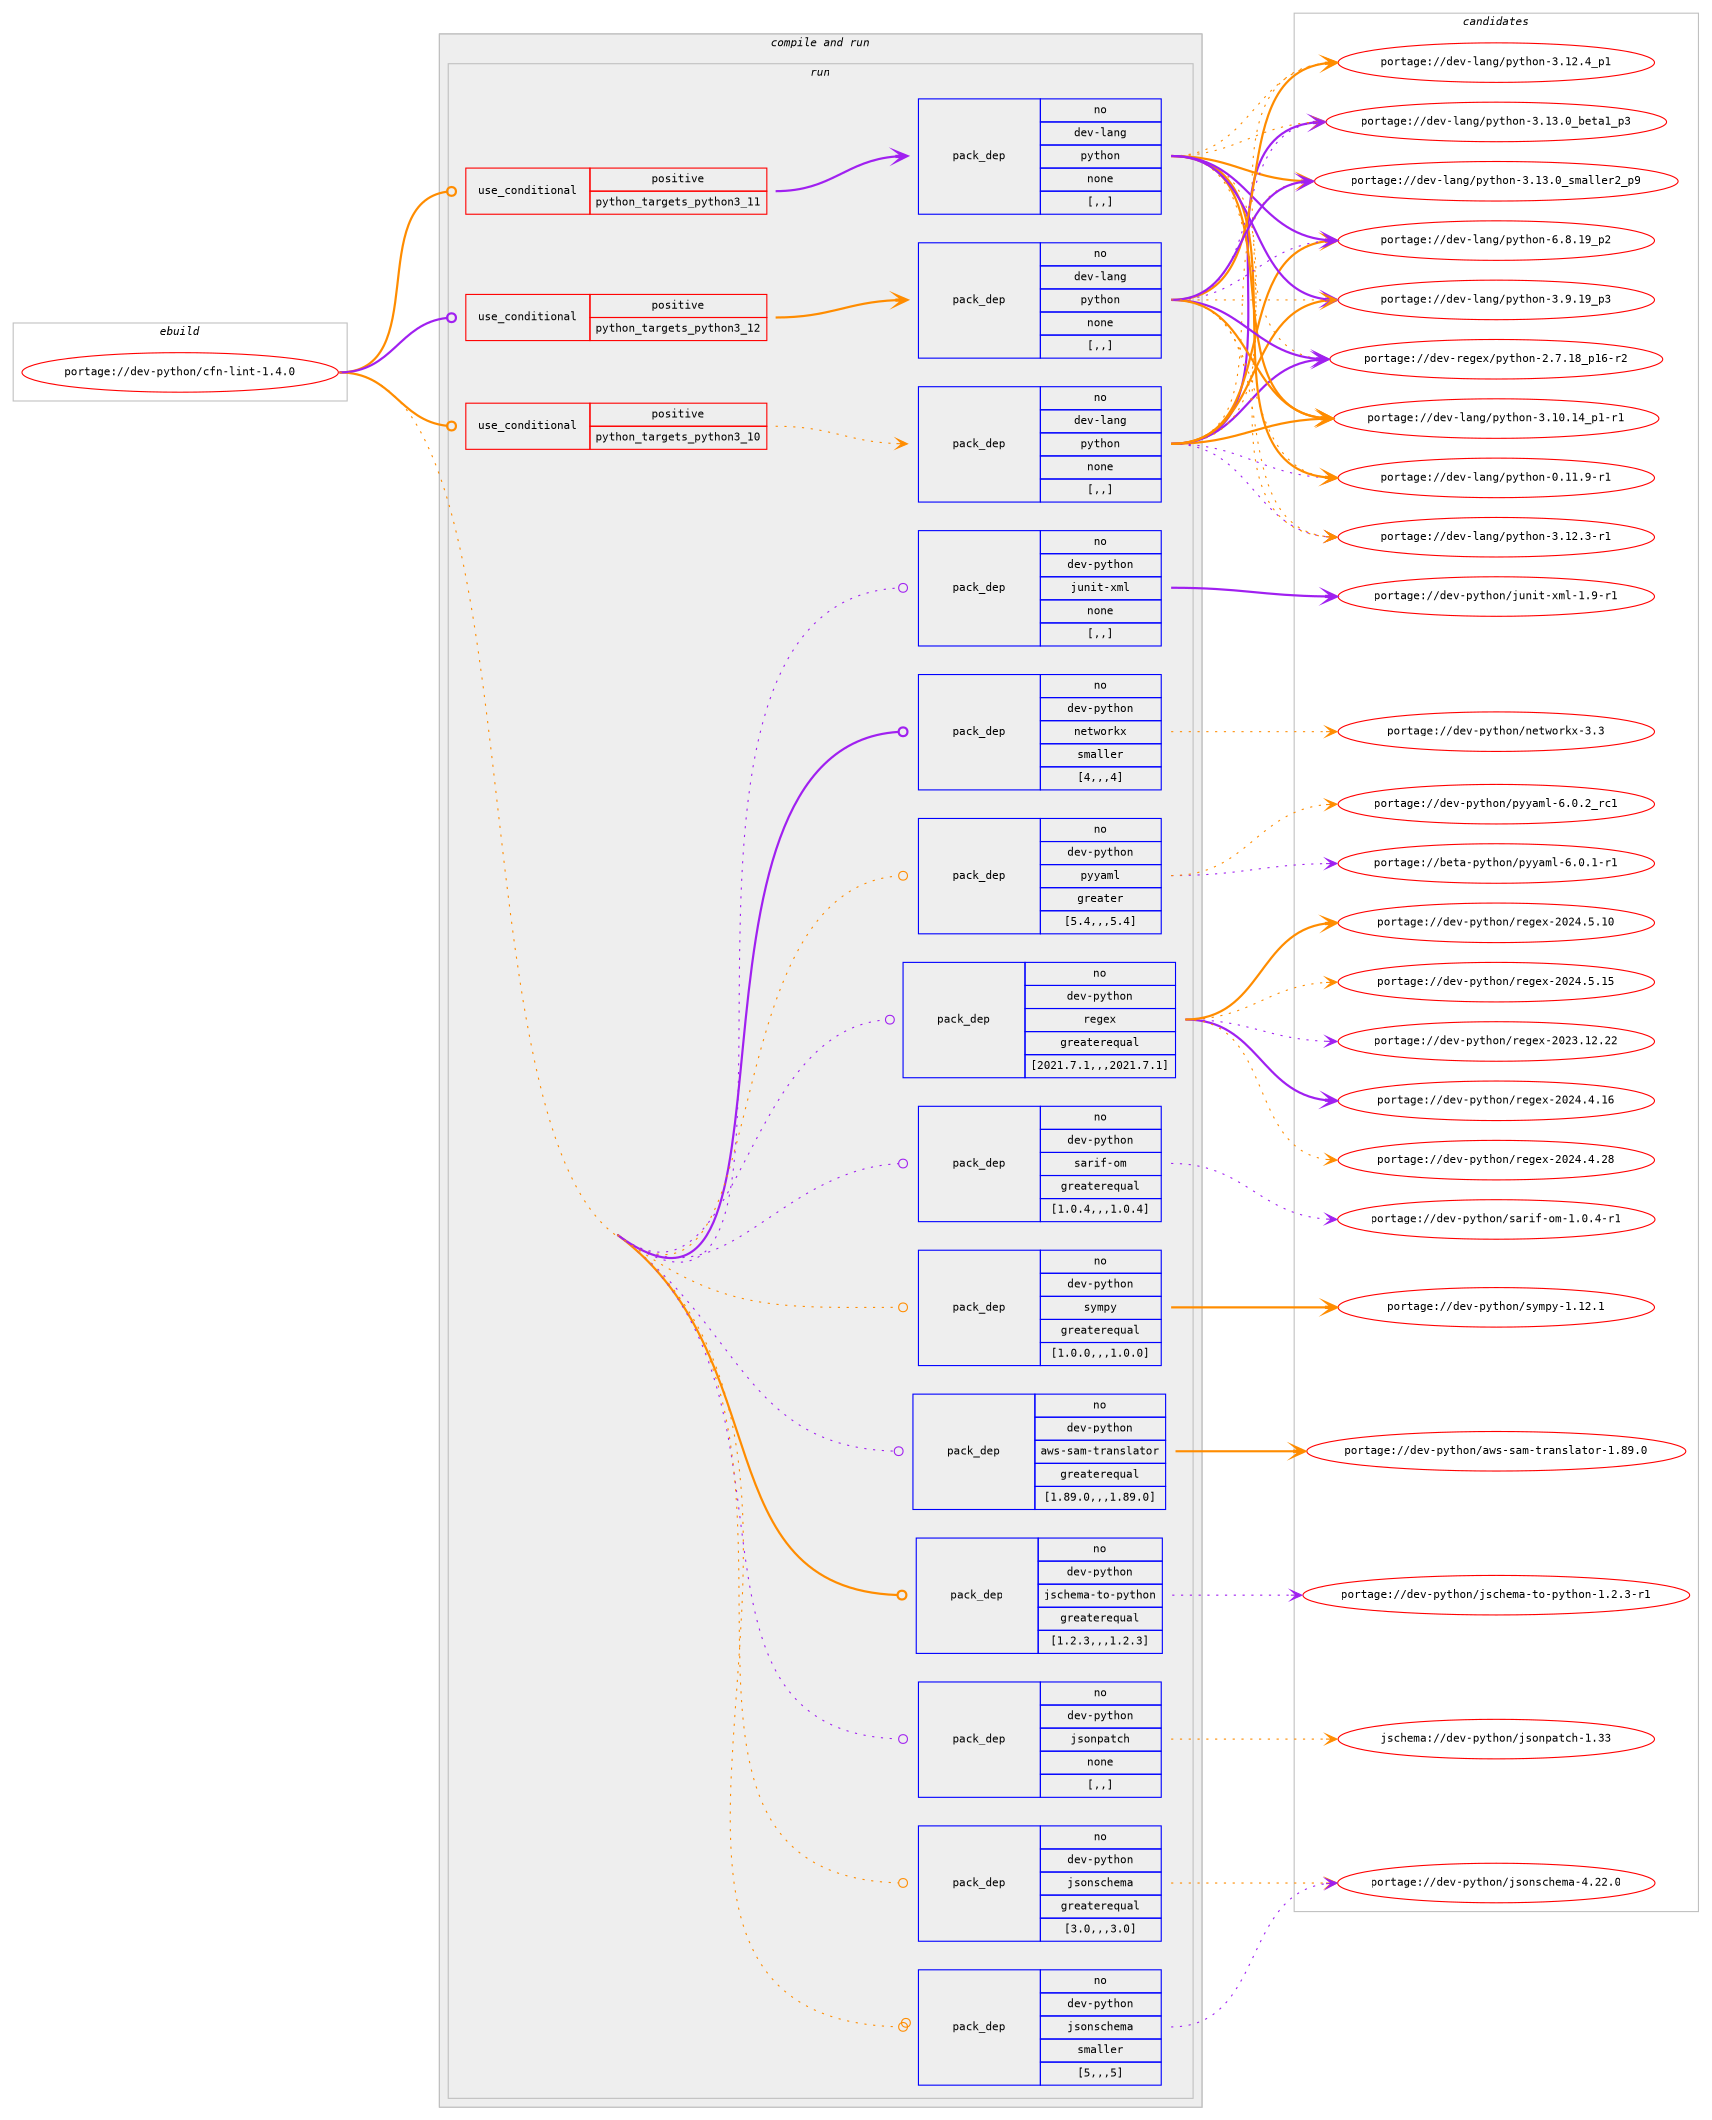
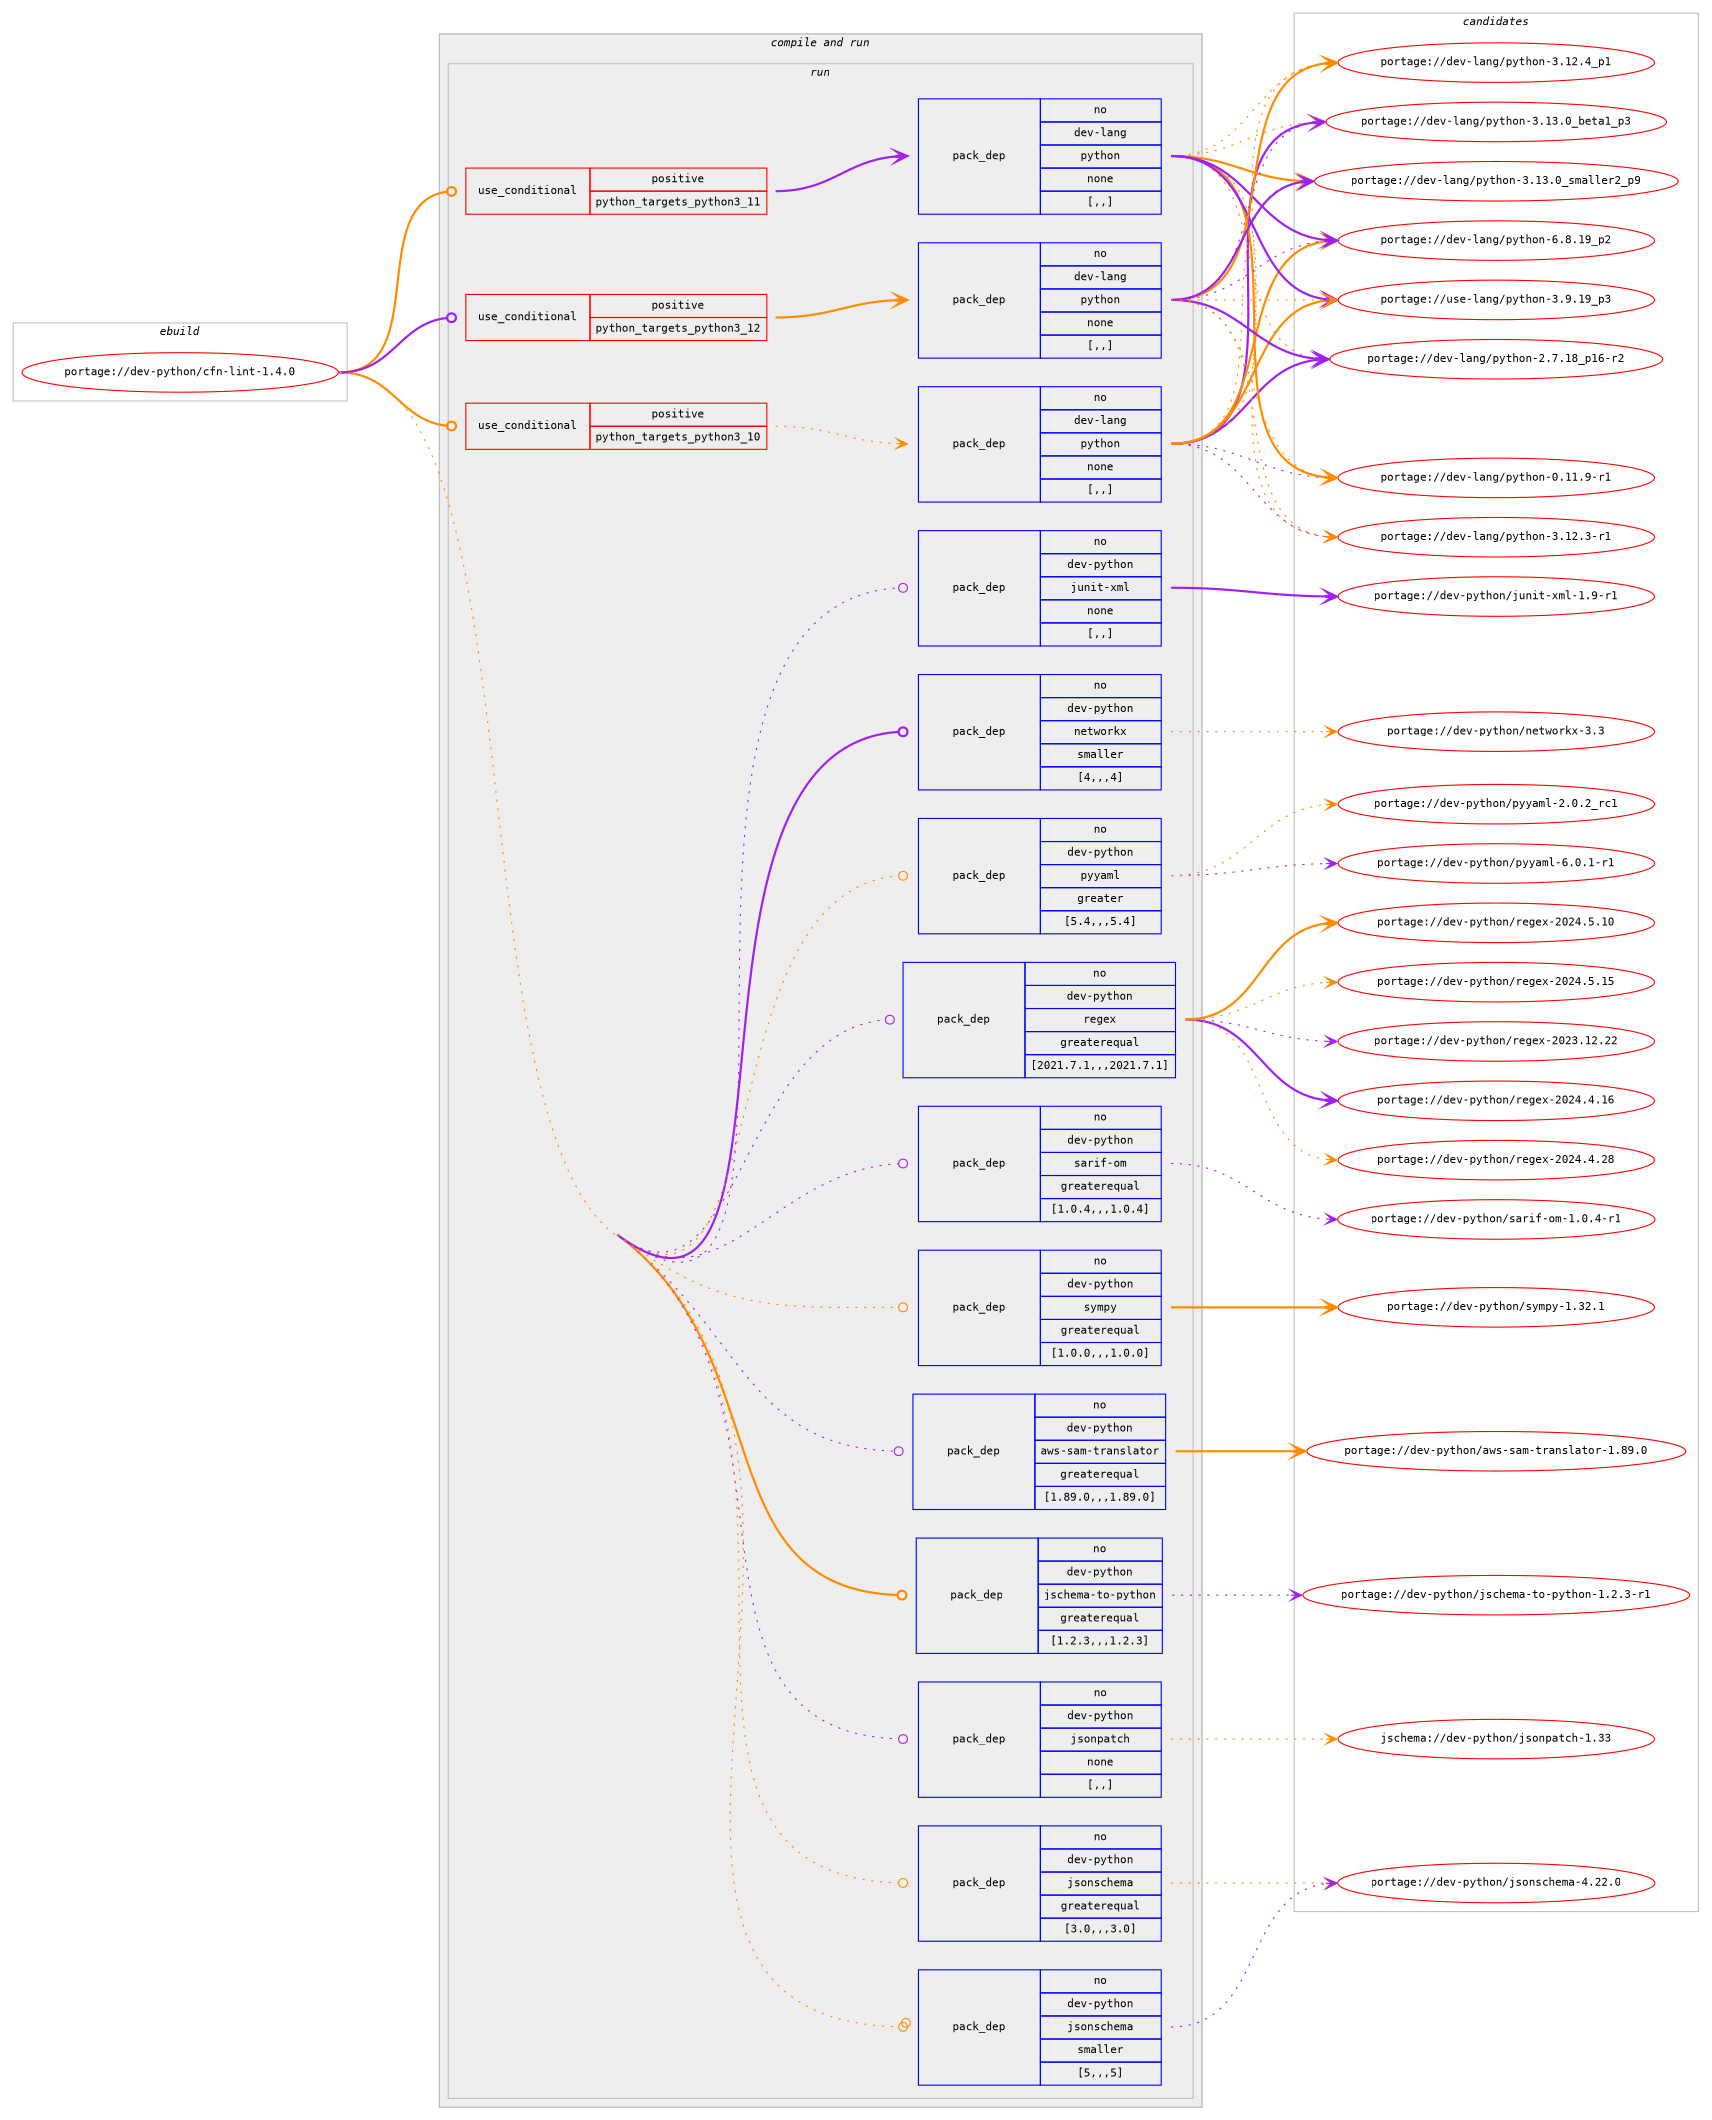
(1496, 300) -> (1496, 300)
(1496, 359) -> (1496, 359)
(1496, 419) -> none
(1496, 804) -> (1496, 804)
(1496, 864) -> (1496, 864)
(1496, 1307) -> (1496, 1307)
